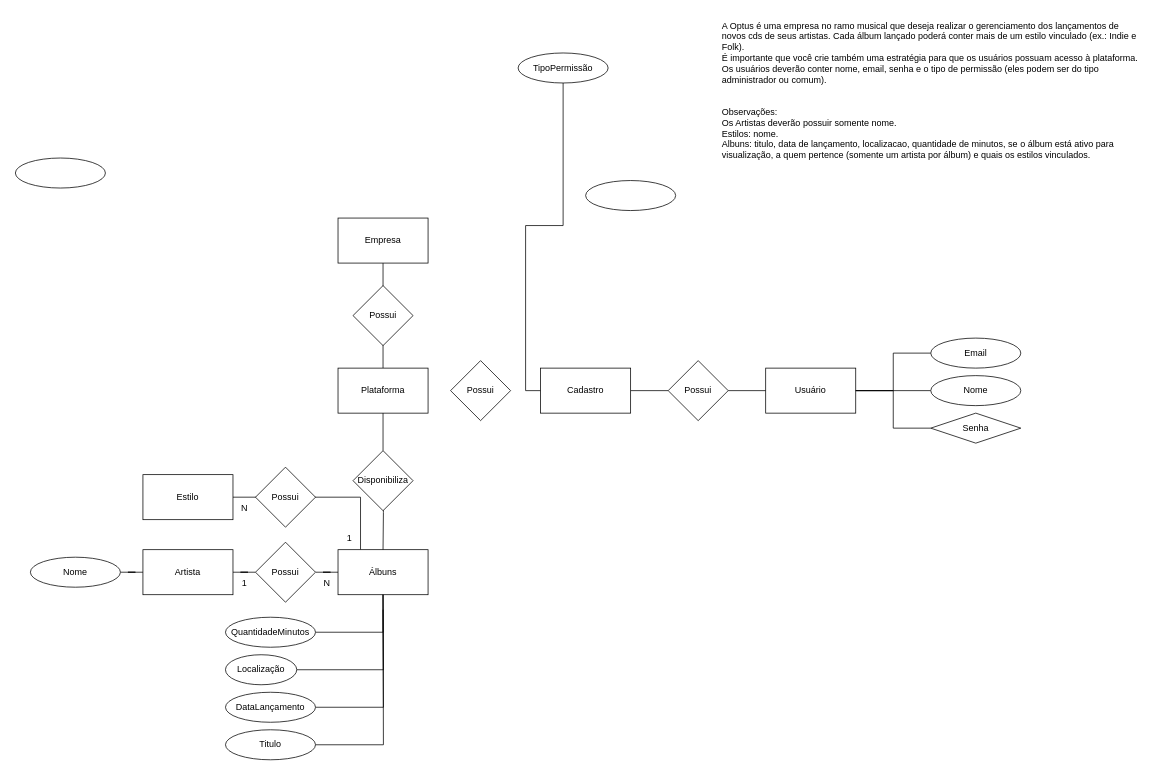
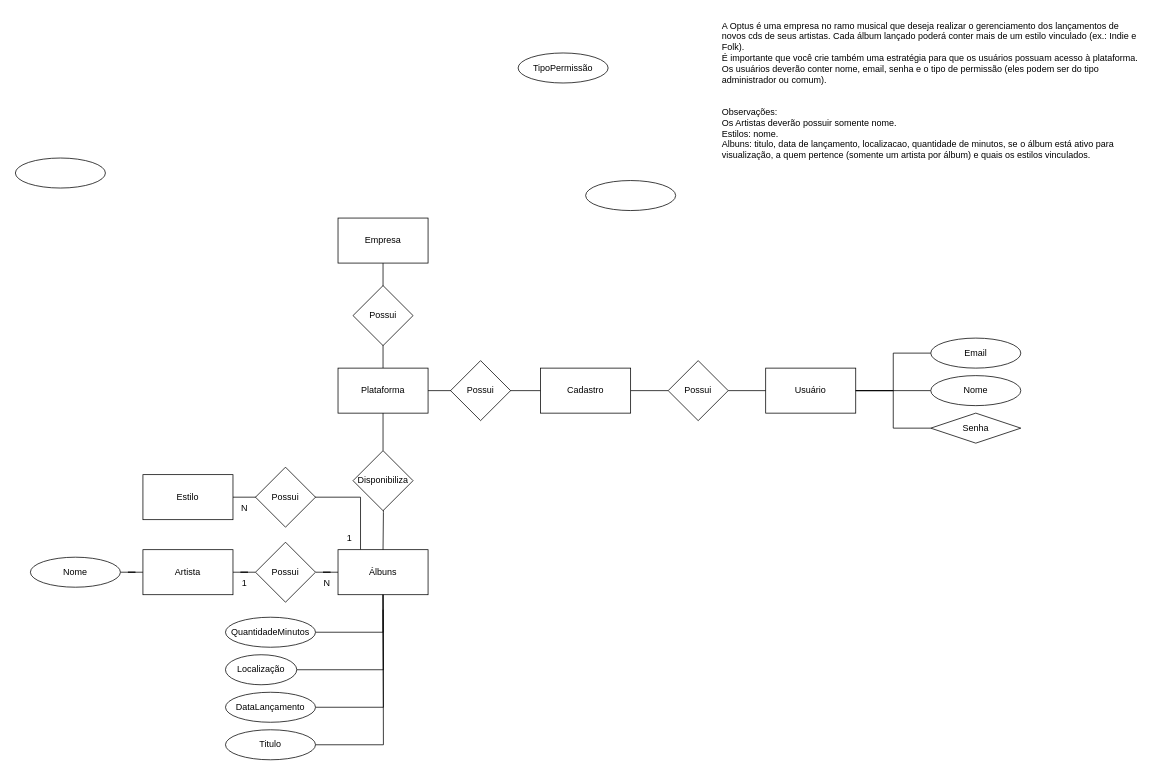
(531, 225) -> (440, 390)
